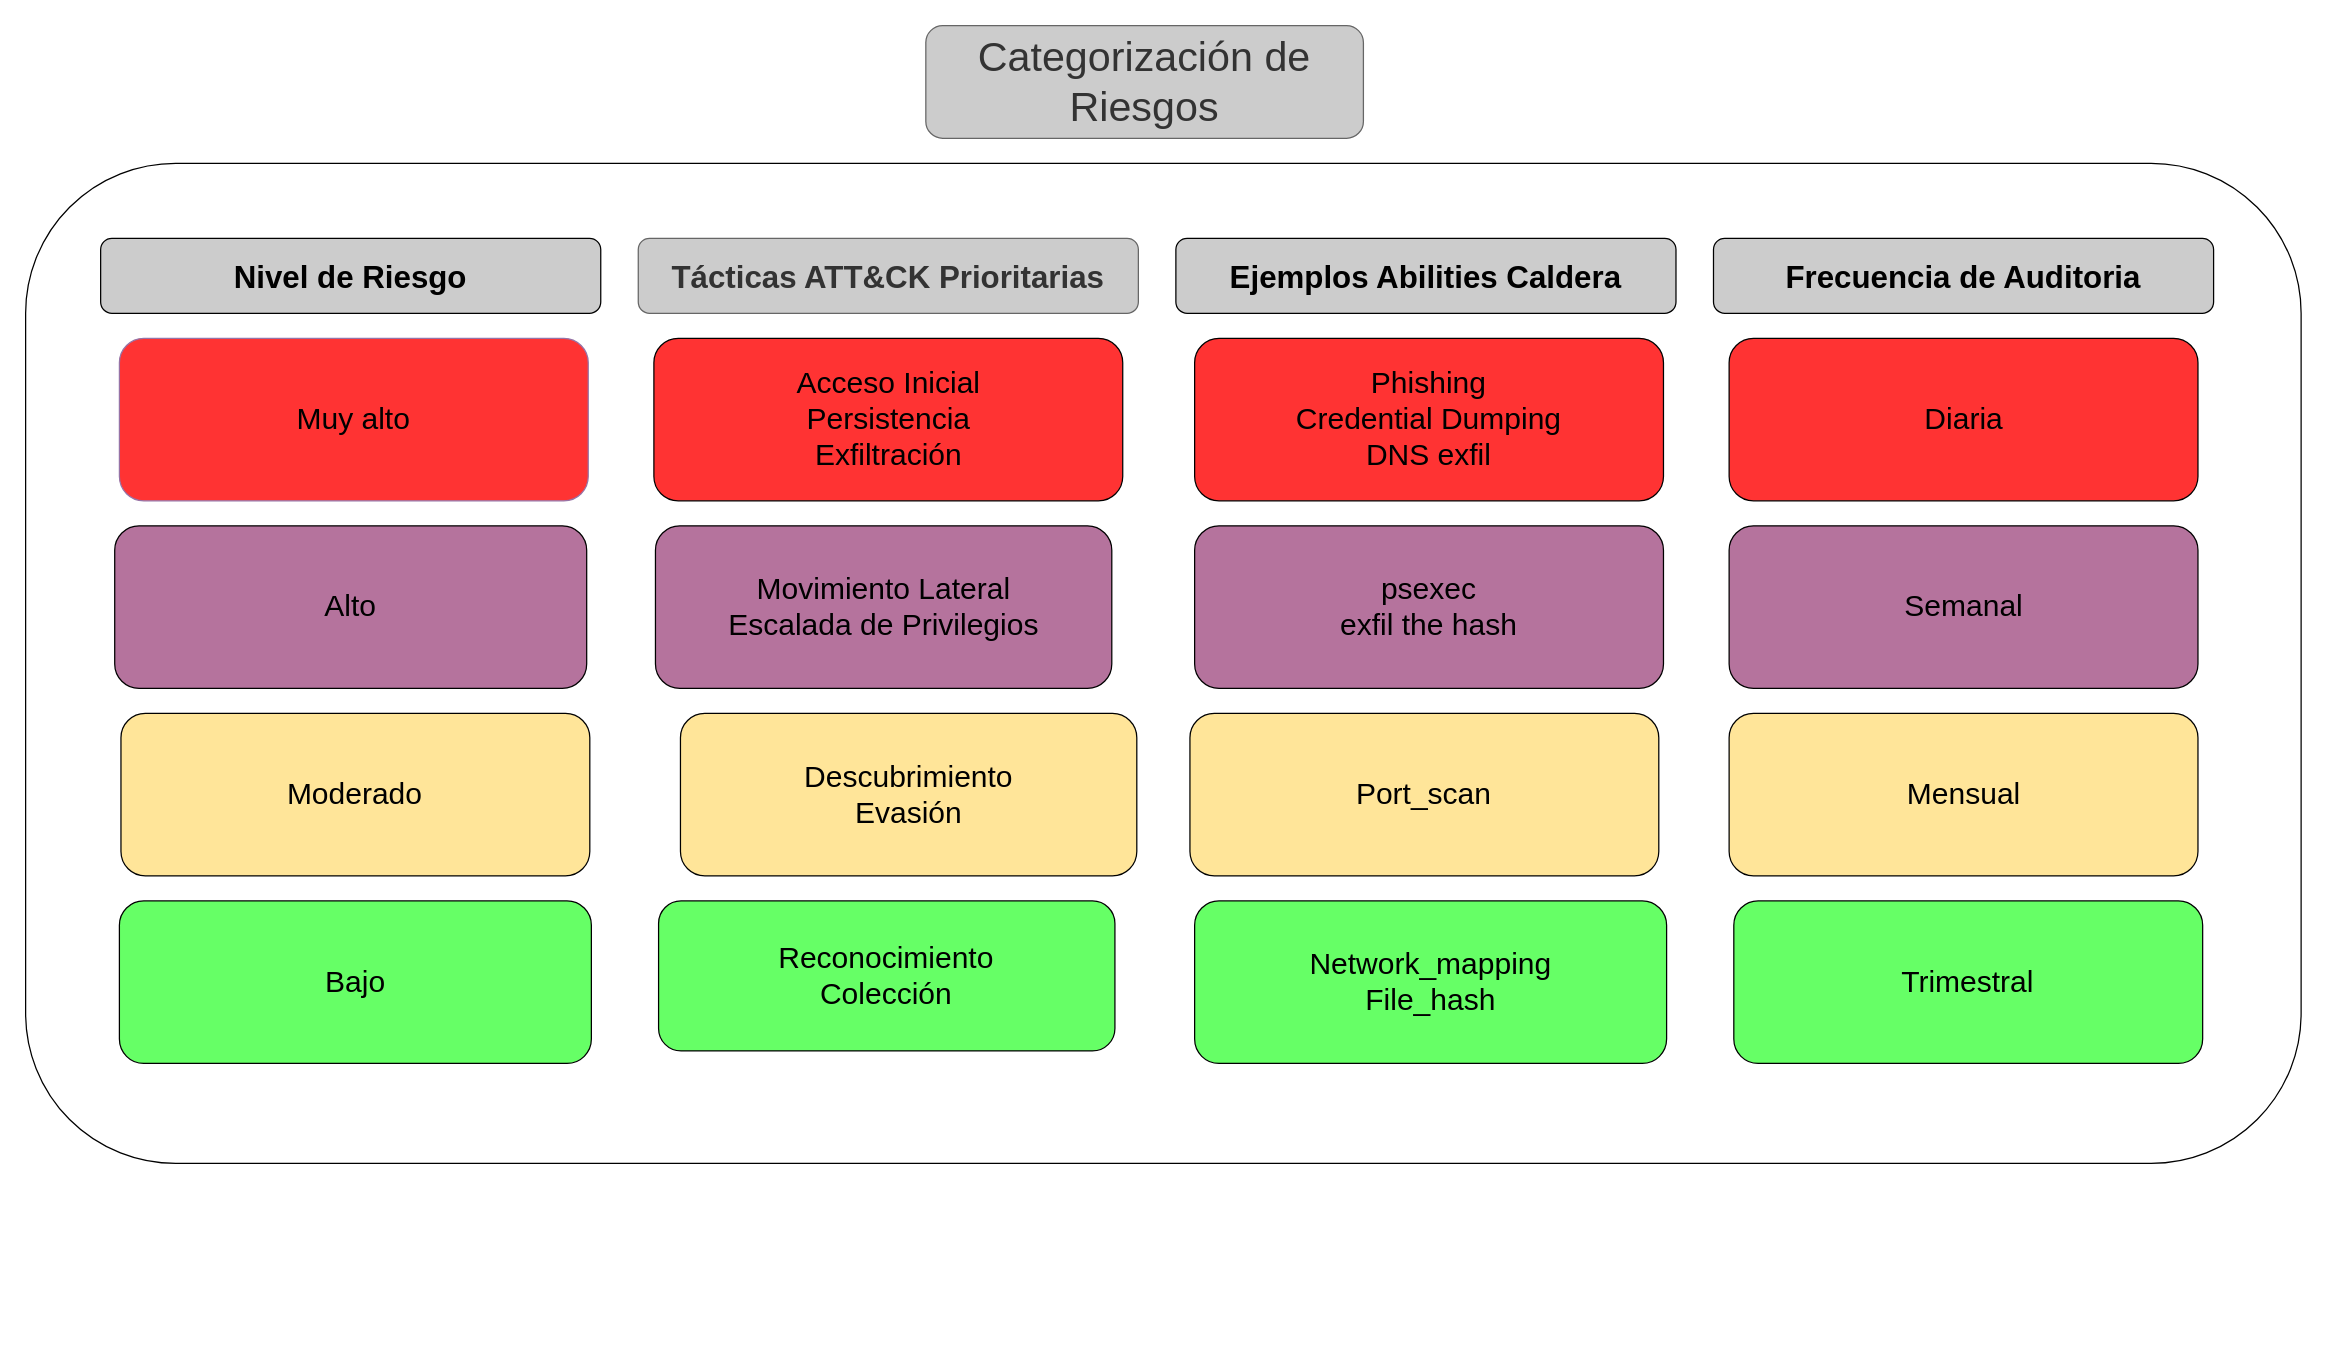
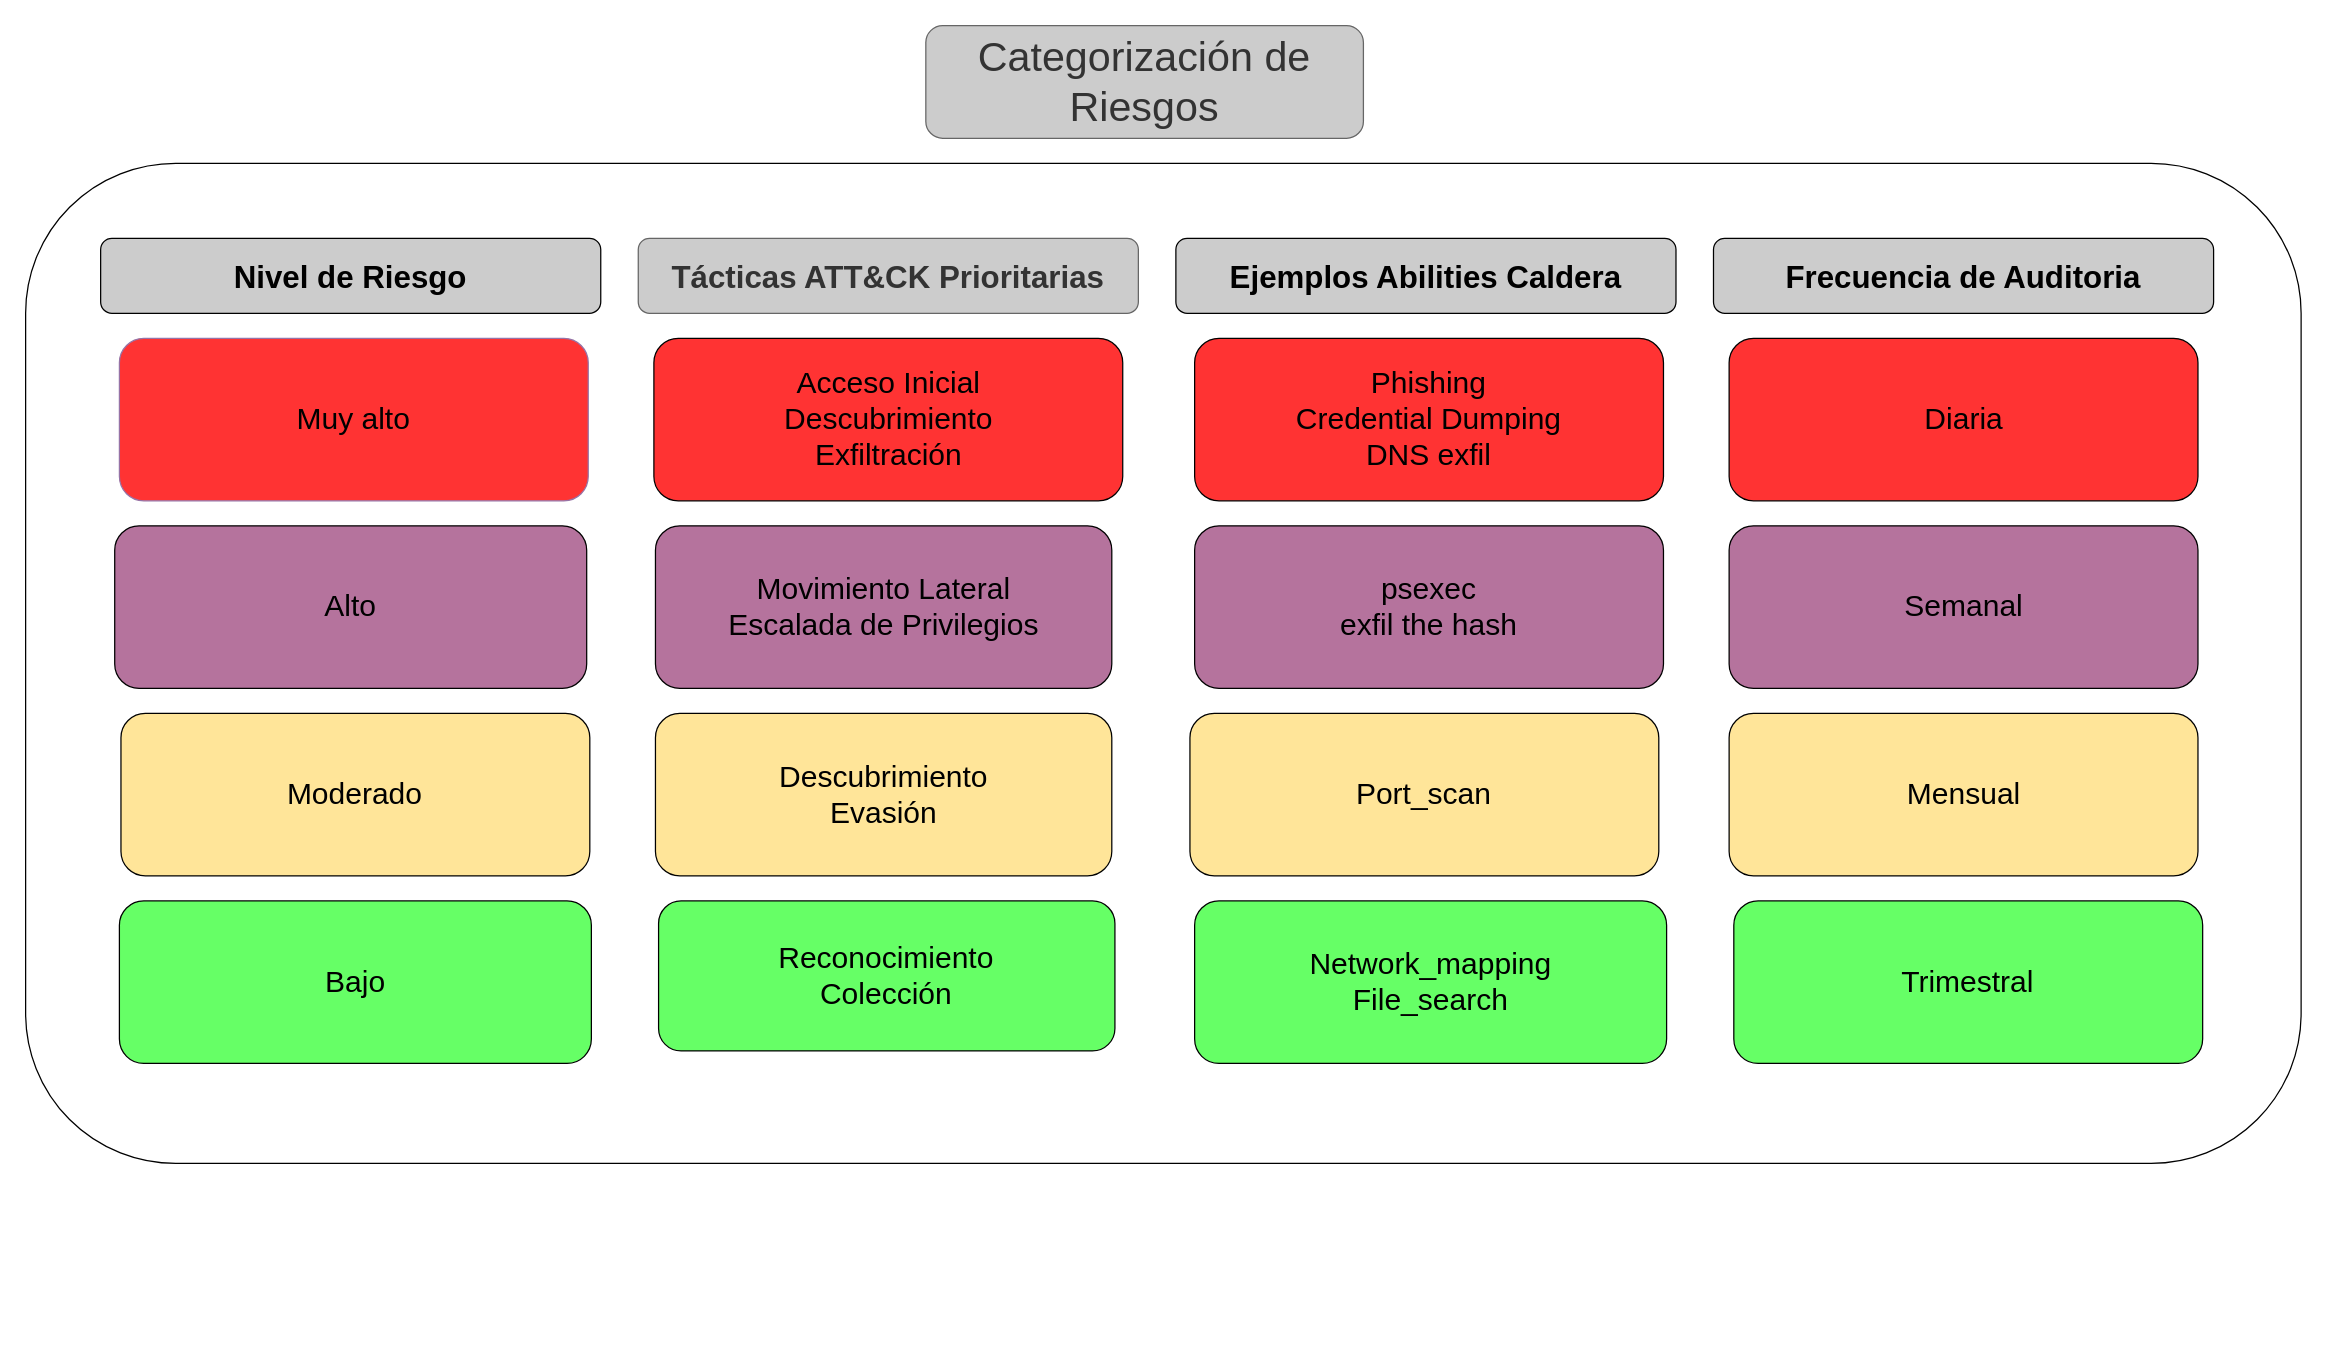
(889, 419) -> (889, 419)
(908, 794) -> (883, 794)
(1431, 982) -> (1431, 982)
